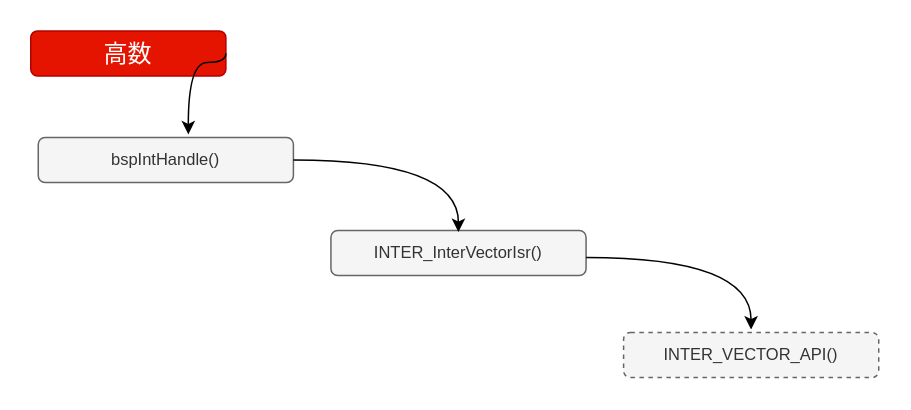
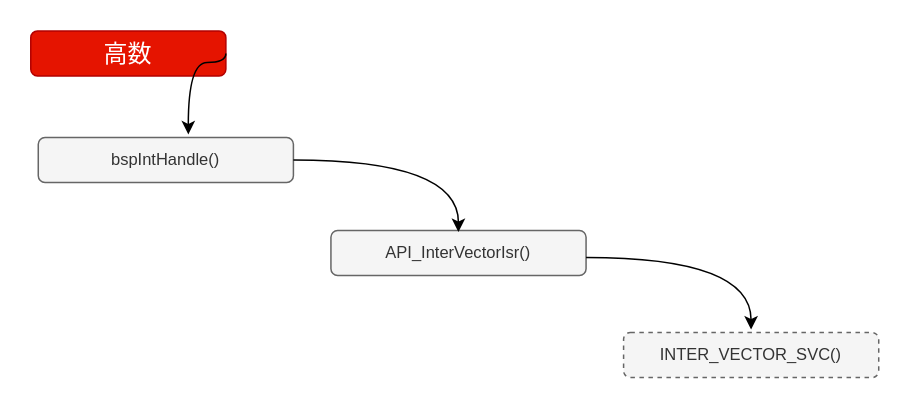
(458, 253) -> (458, 253)
(751, 355) -> (751, 355)
